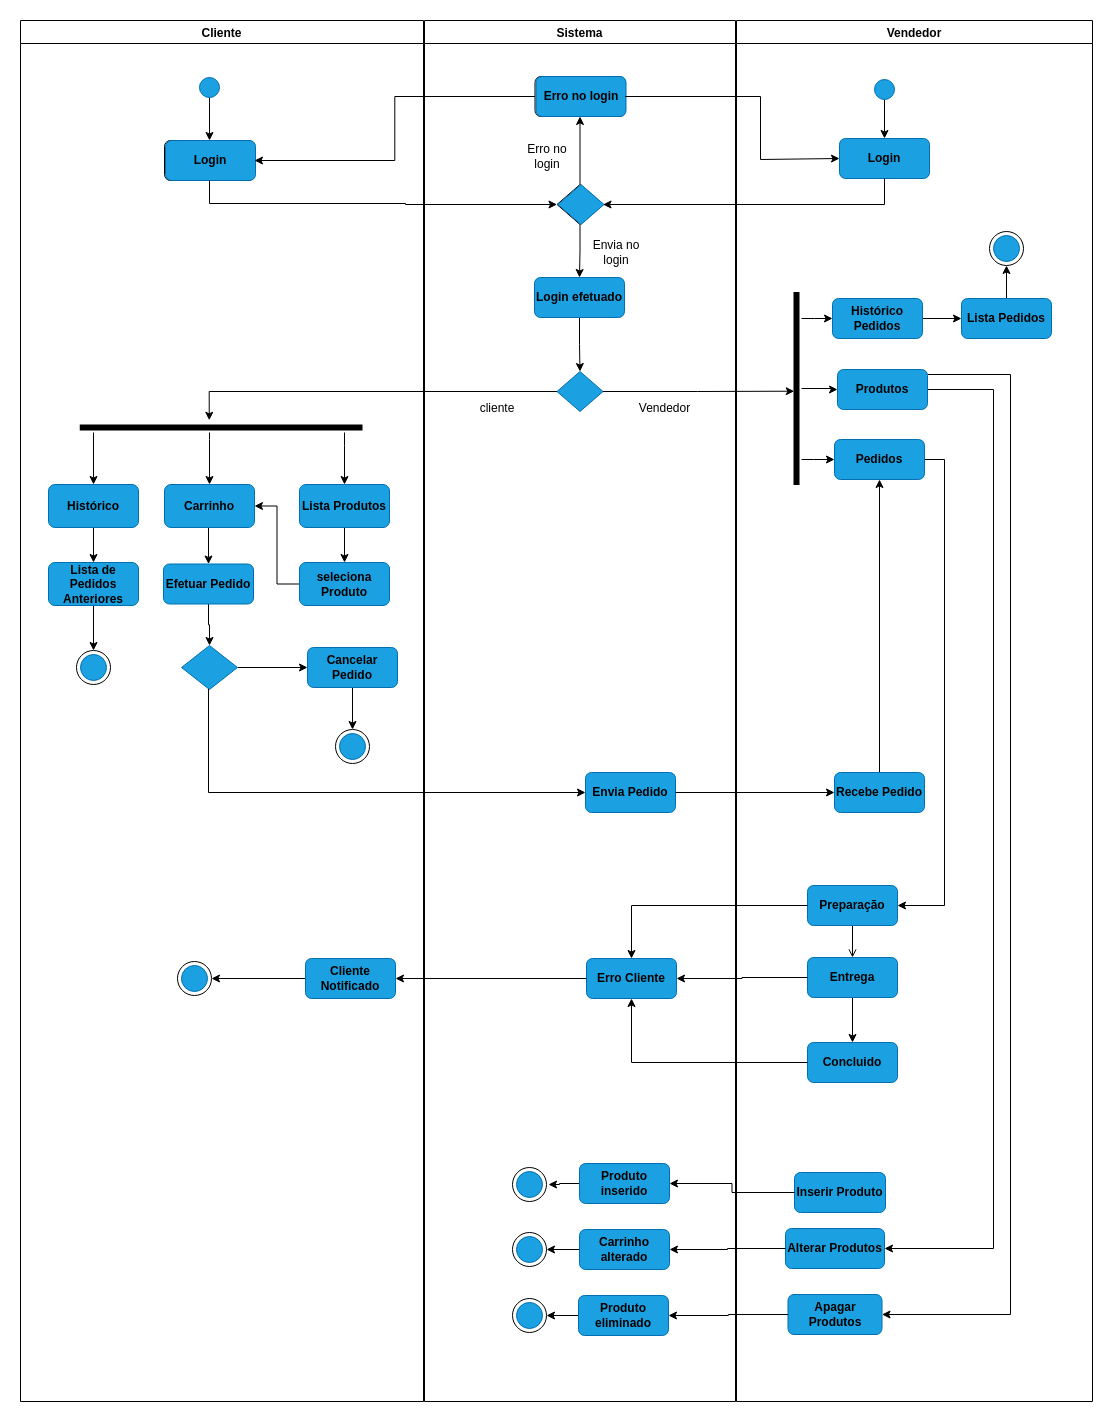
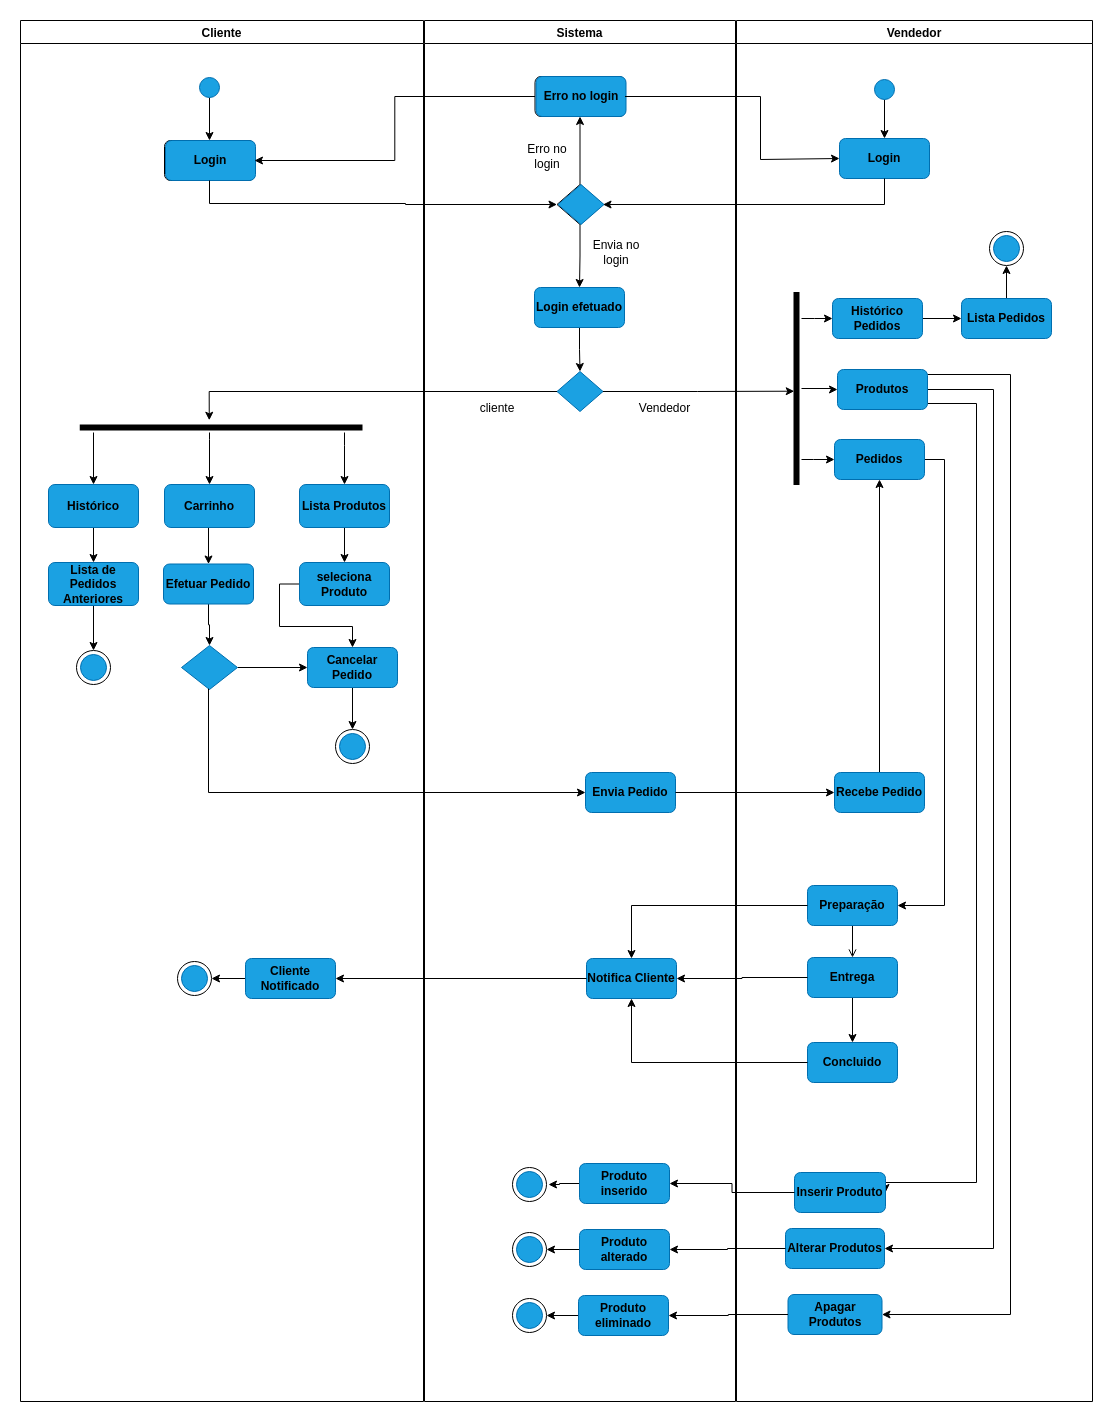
(580, 298) -> (580, 308)
(277, 539) -> (302, 627)
none -> (977, 816)
(351, 979) -> (291, 979)
(632, 979) -> (632, 979)
(625, 1250) -> (625, 1250)
